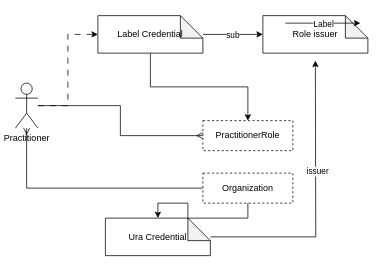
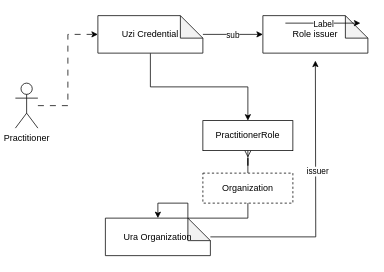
(150, 34) -> (150, 34)
(120, 135) -> none
(248, 135) -> (248, 135)
(85, 188) -> (248, 161)
(158, 237) -> (158, 237)
